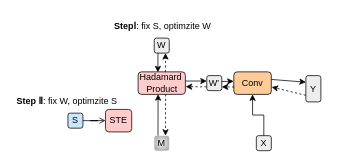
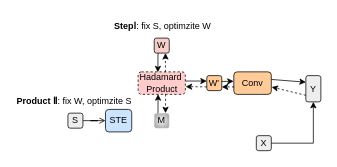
(162, 45) -> (162, 45)
(162, 83) -> (162, 83)
(214, 83) -> (214, 83)
(71, 101) -> (76, 106)
(261, 115) -> (313, 127)
(75, 120) -> (75, 120)
(119, 120) -> (119, 120)
(162, 143) -> (162, 120)
